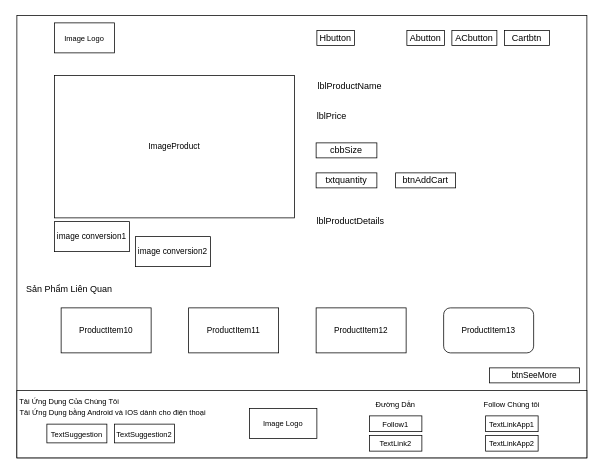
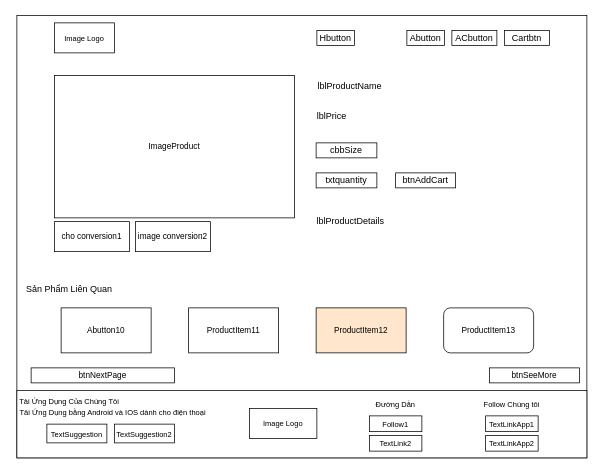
(92, 237) -> (92, 237)
(173, 252) -> (173, 237)
(106, 330) -> (106, 330)
(361, 330) -> (361, 330)
none -> (103, 375)
